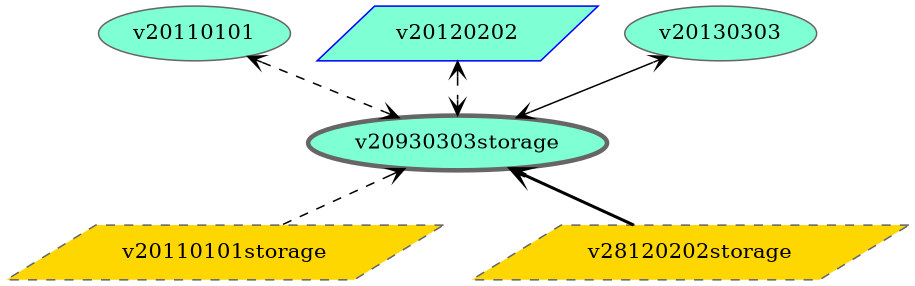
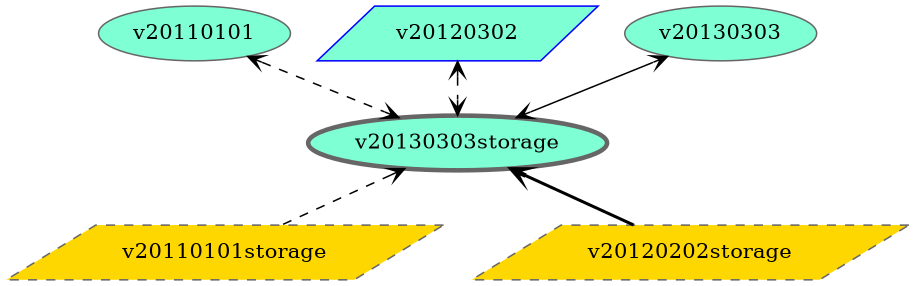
(458, 33) -> (458, 33)
(458, 143) -> (458, 143)
(690, 252) -> (690, 252)
